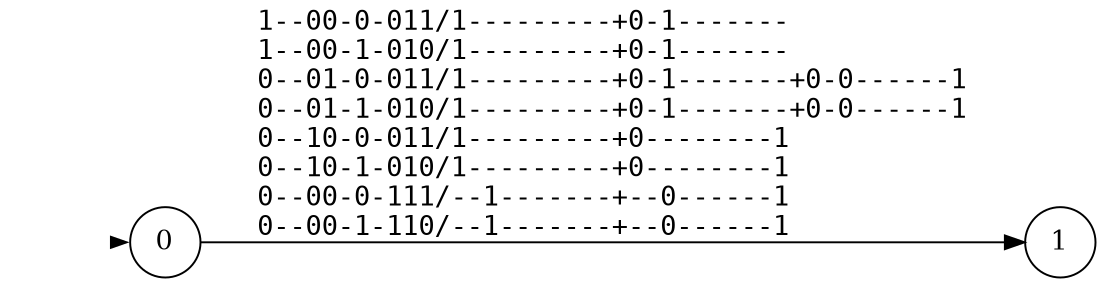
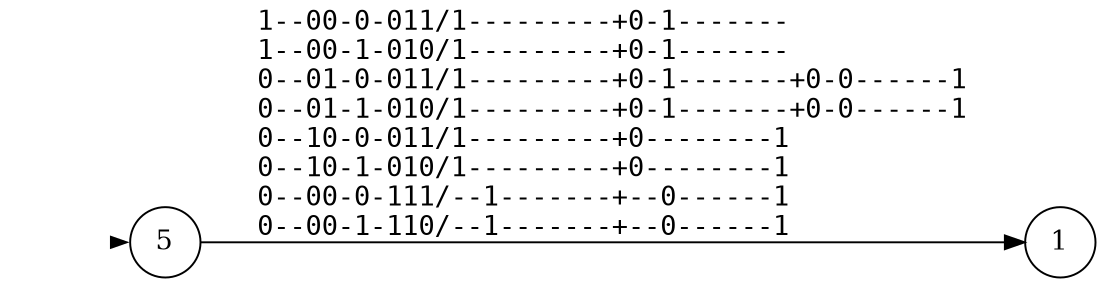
(165, 242) -> (165, 242)
